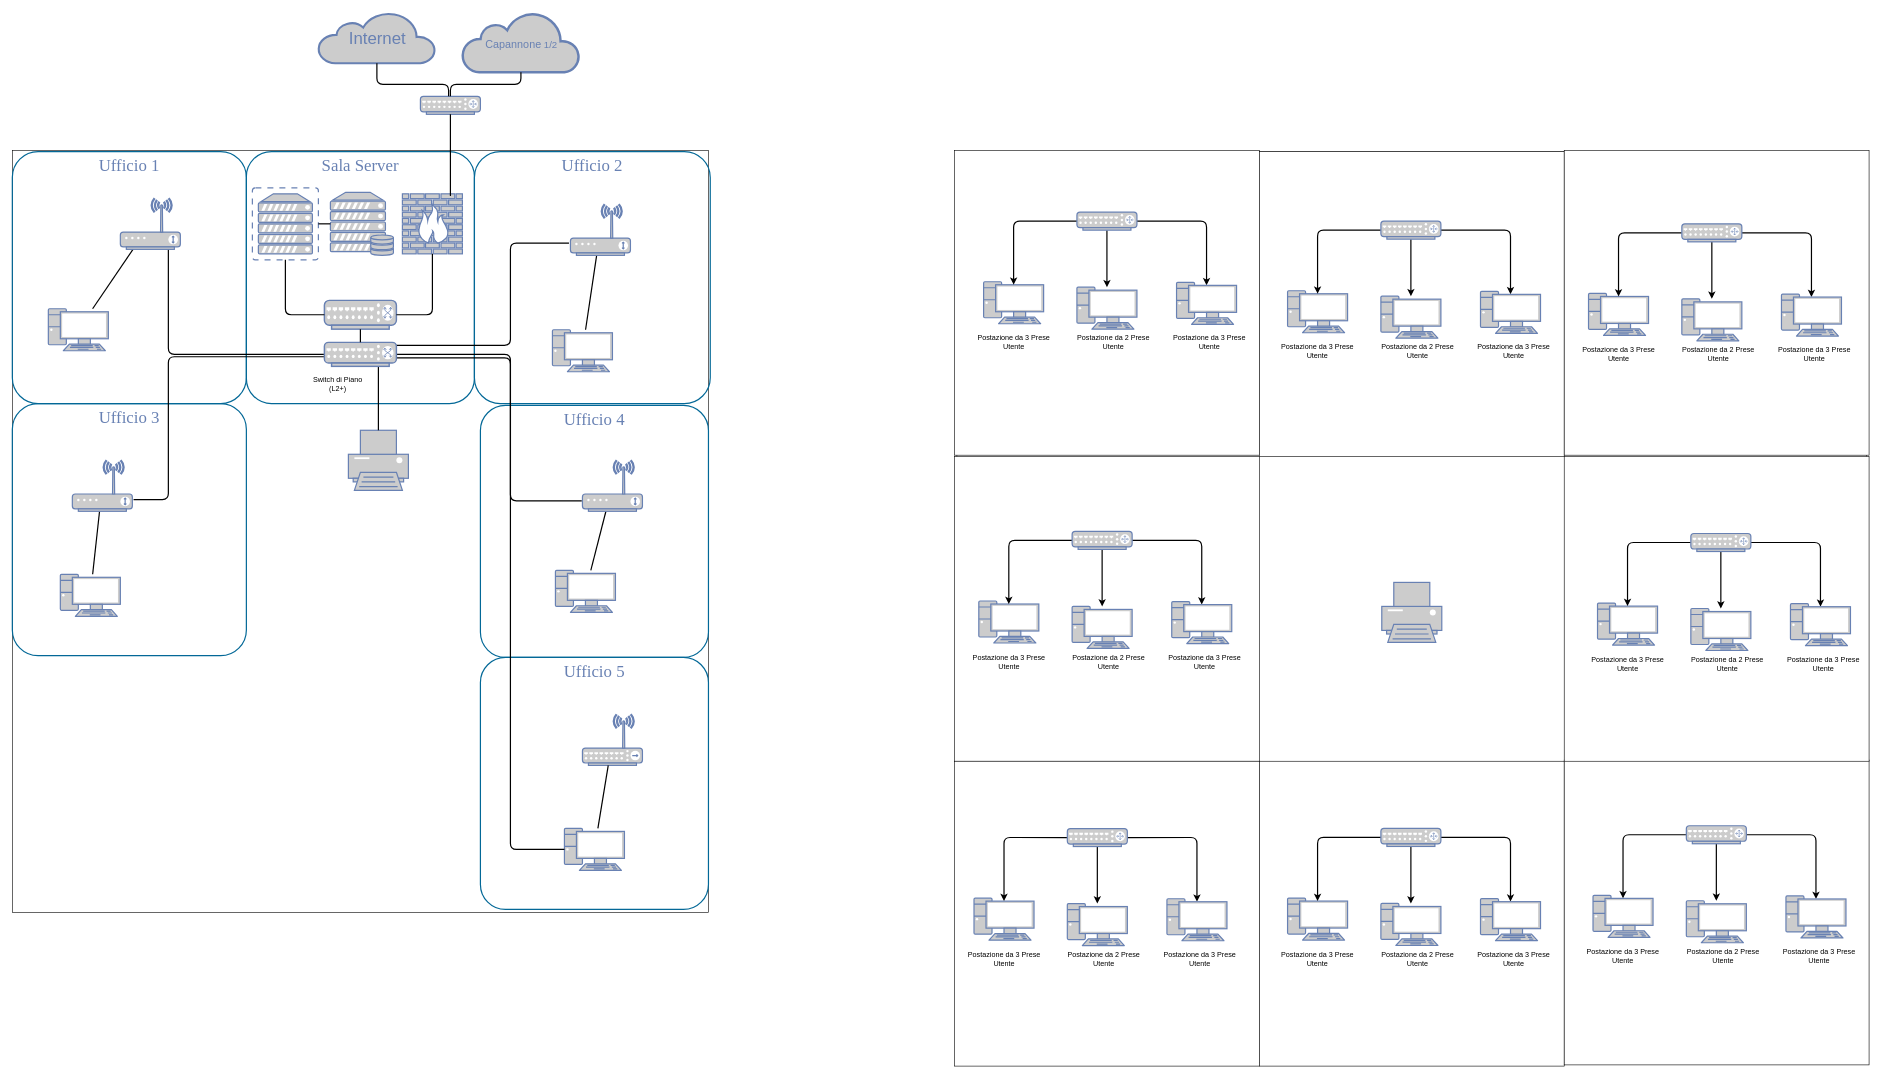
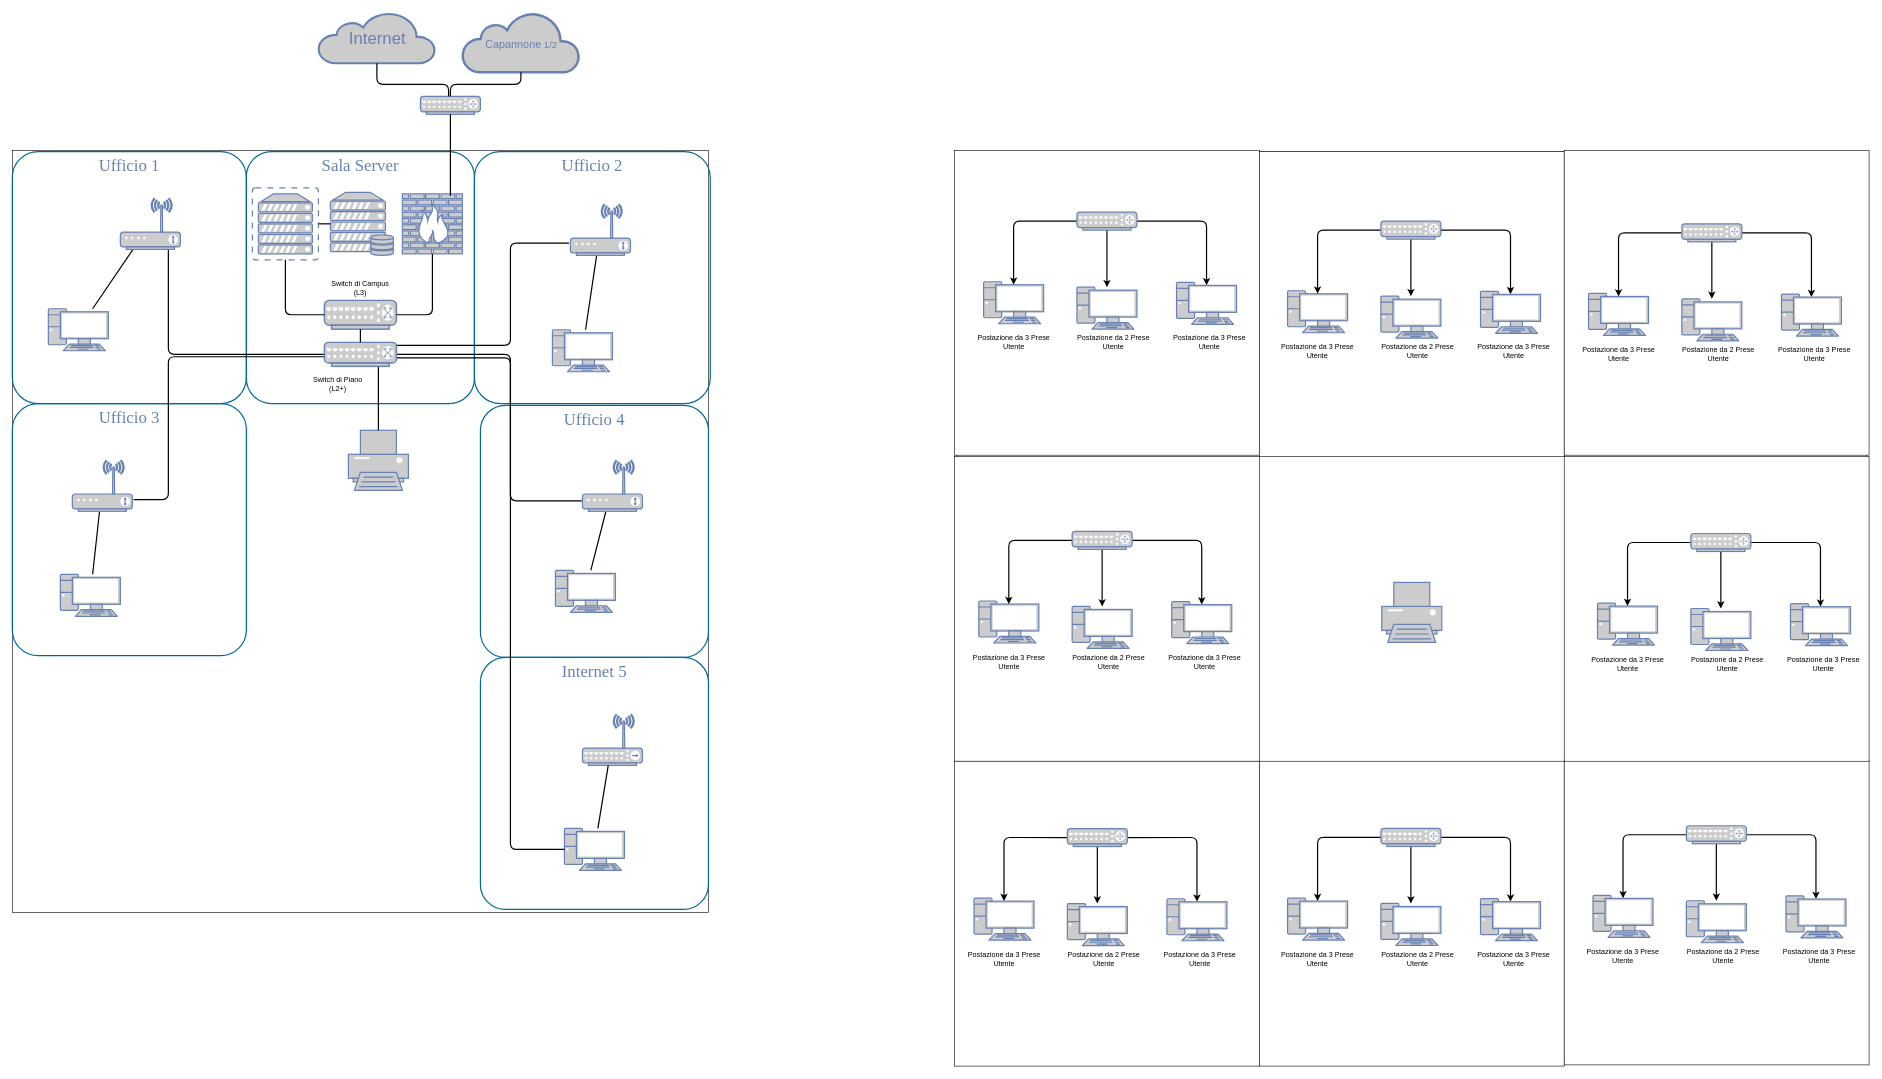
none -> (360, 288)
(594, 672) -> (594, 672)
